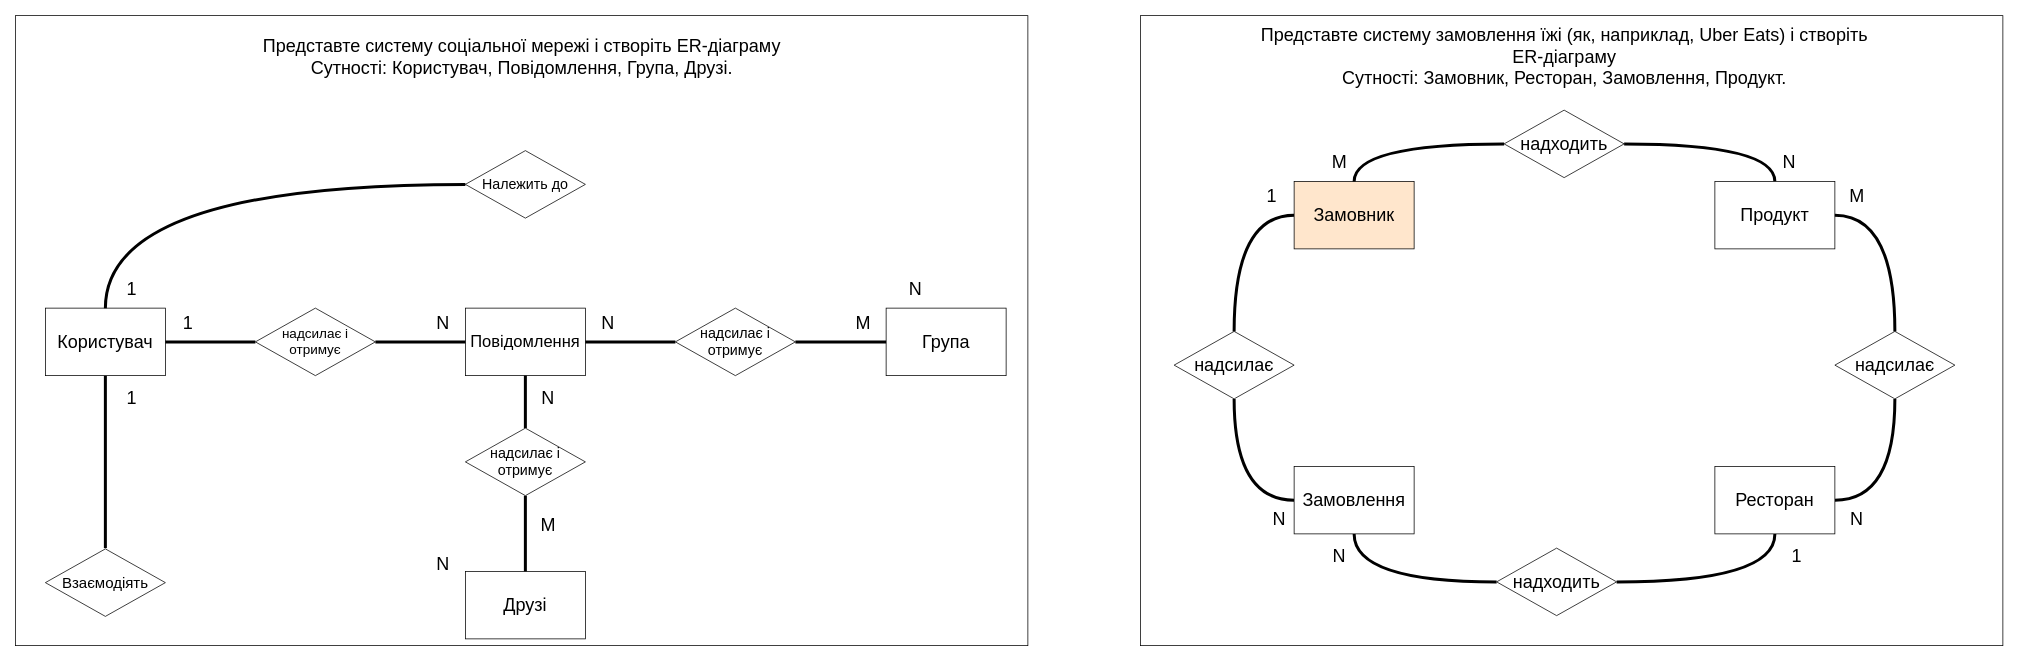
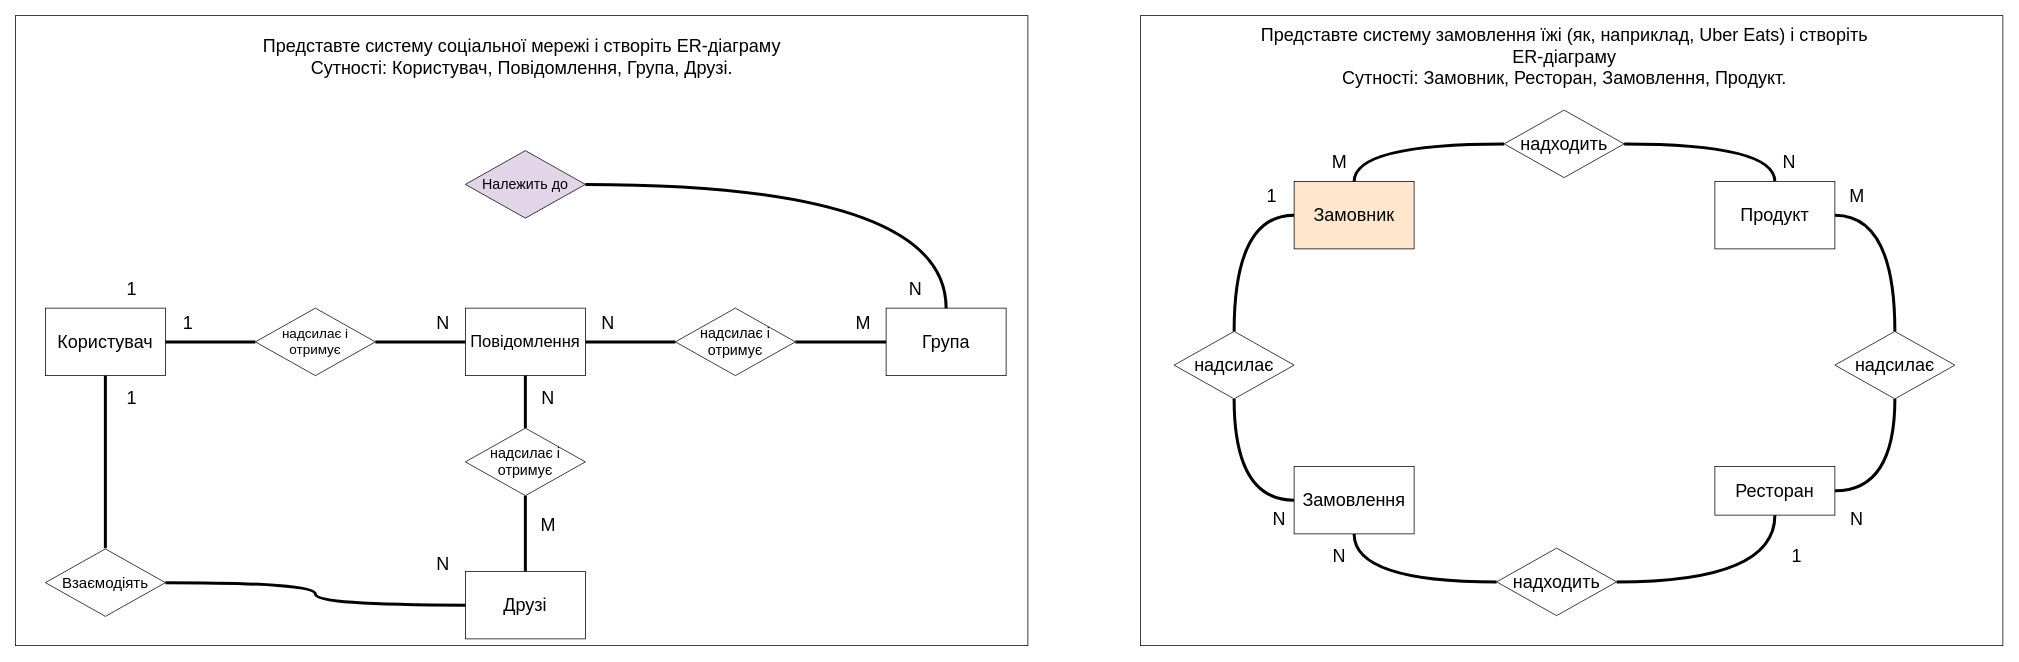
(525, 184) -> (525, 184)
(262, 199) -> none
none -> (789, 199)
(1775, 500) -> (1775, 491)
none -> (315, 594)
